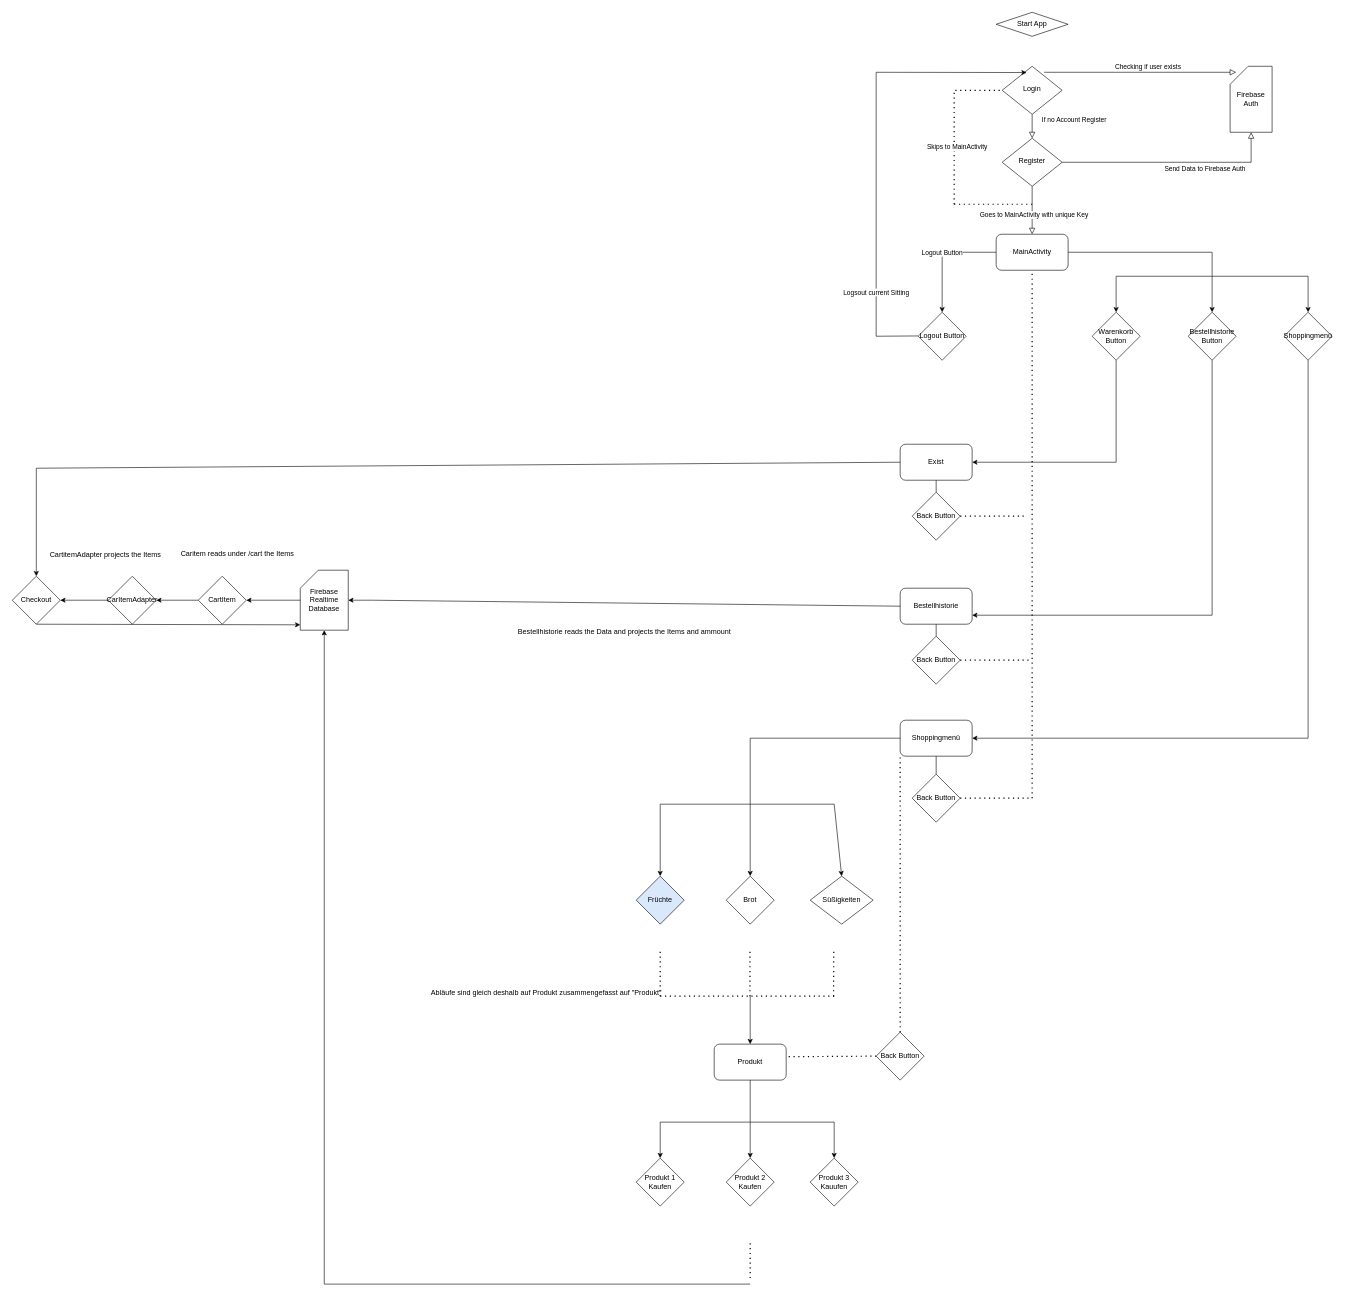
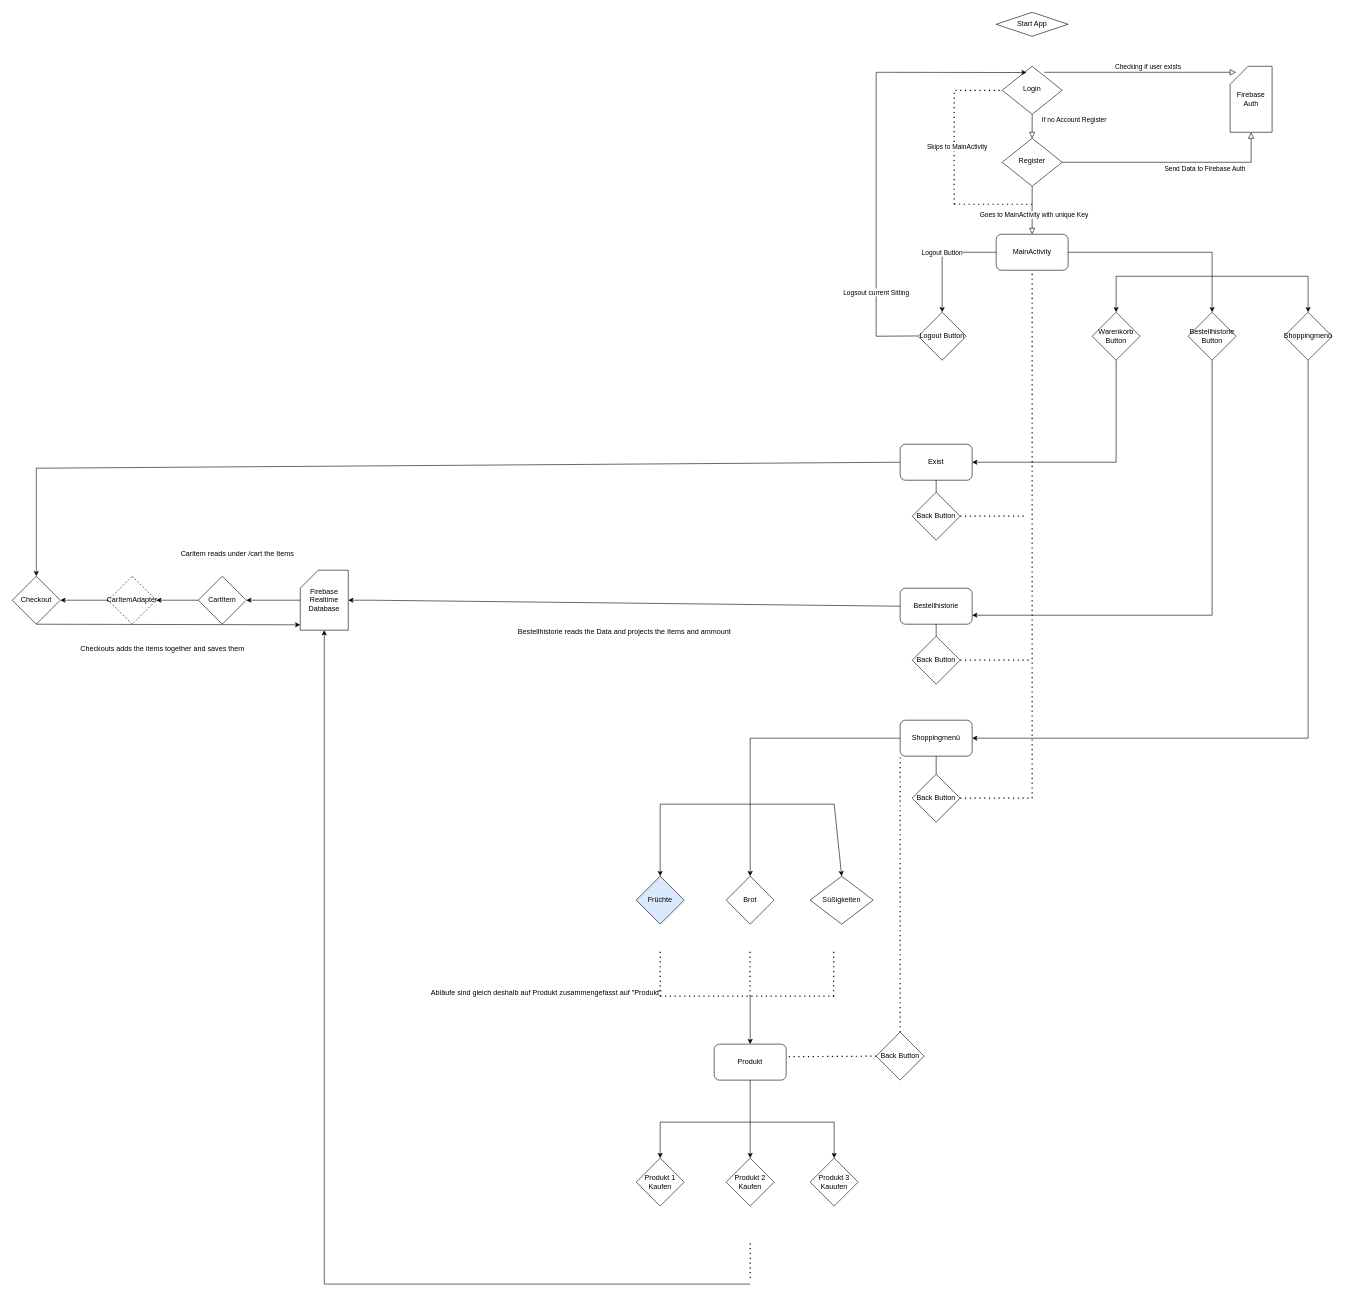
(105, 555) -> none
(132, 600) -> (132, 600)
none -> (162, 654)
